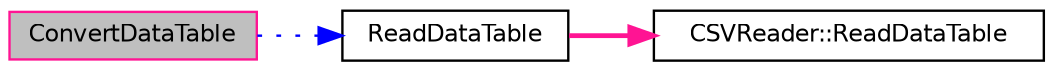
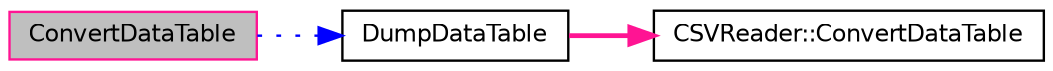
(455, 36) -> (455, 36)
(849, 36) -> (849, 36)
